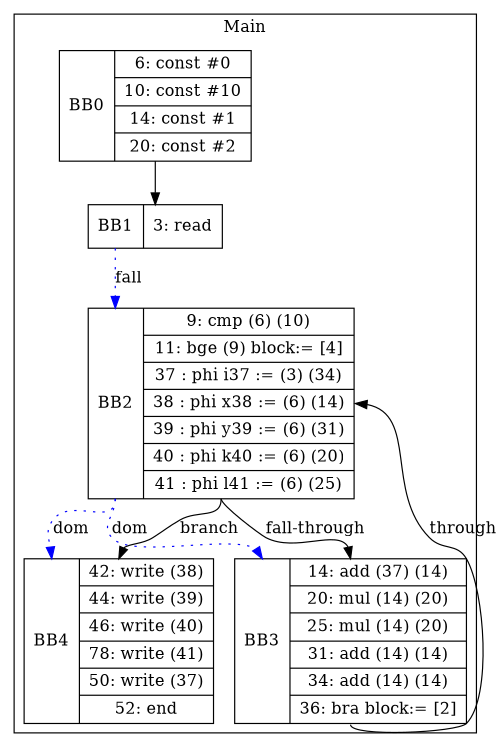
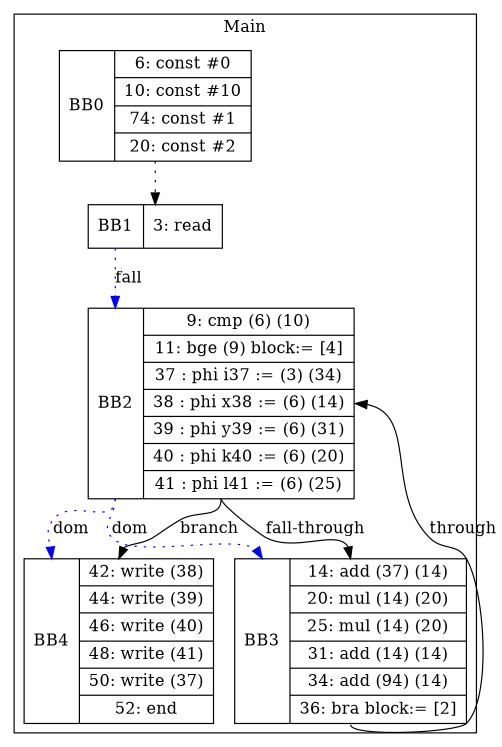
(183, 119) -> (183, 119)
(155, 177) -> (155, 177)
(146, 654) -> (146, 654)
(378, 681) -> (378, 681)
